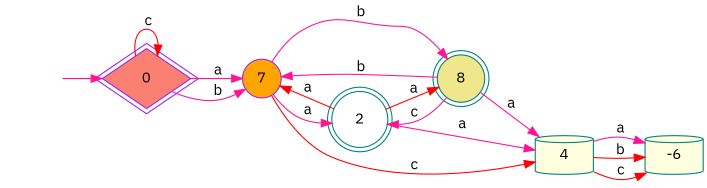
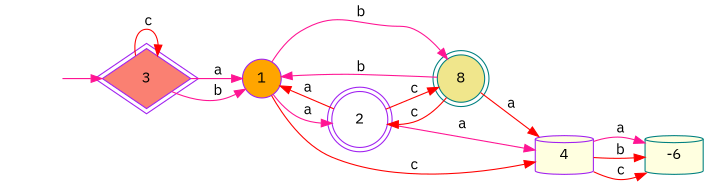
(147, 79) -> (147, 79)
(262, 79) -> (262, 79)
(413, 89) -> (413, 89)
(505, 111) -> (505, 111)
(426, 117) -> (426, 117)
(360, 119) -> (360, 119)
(564, 155) -> (564, 155)
